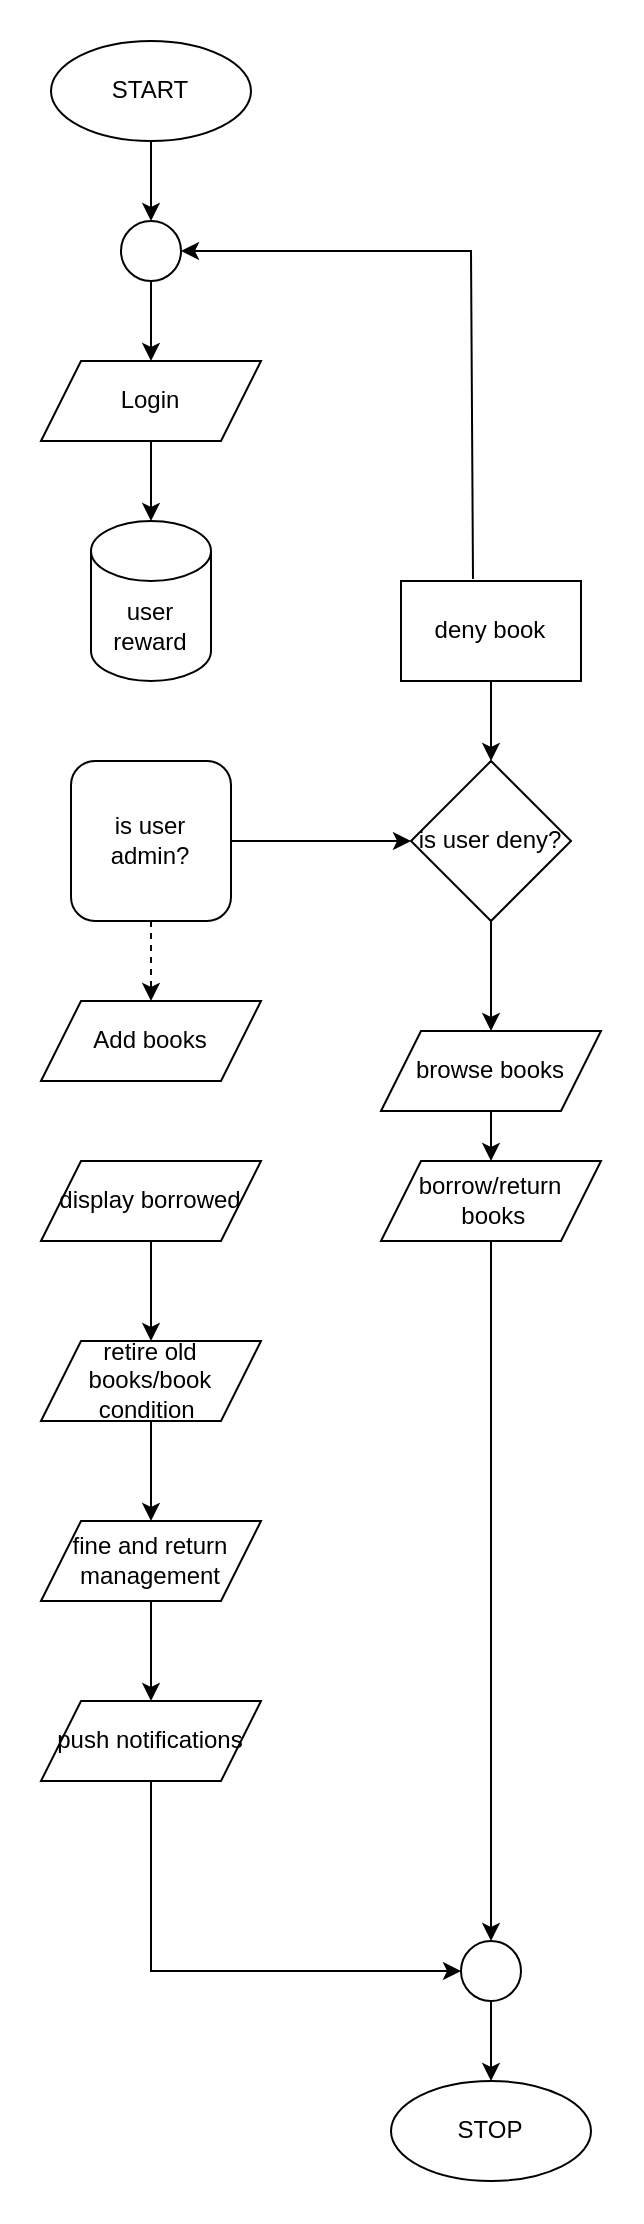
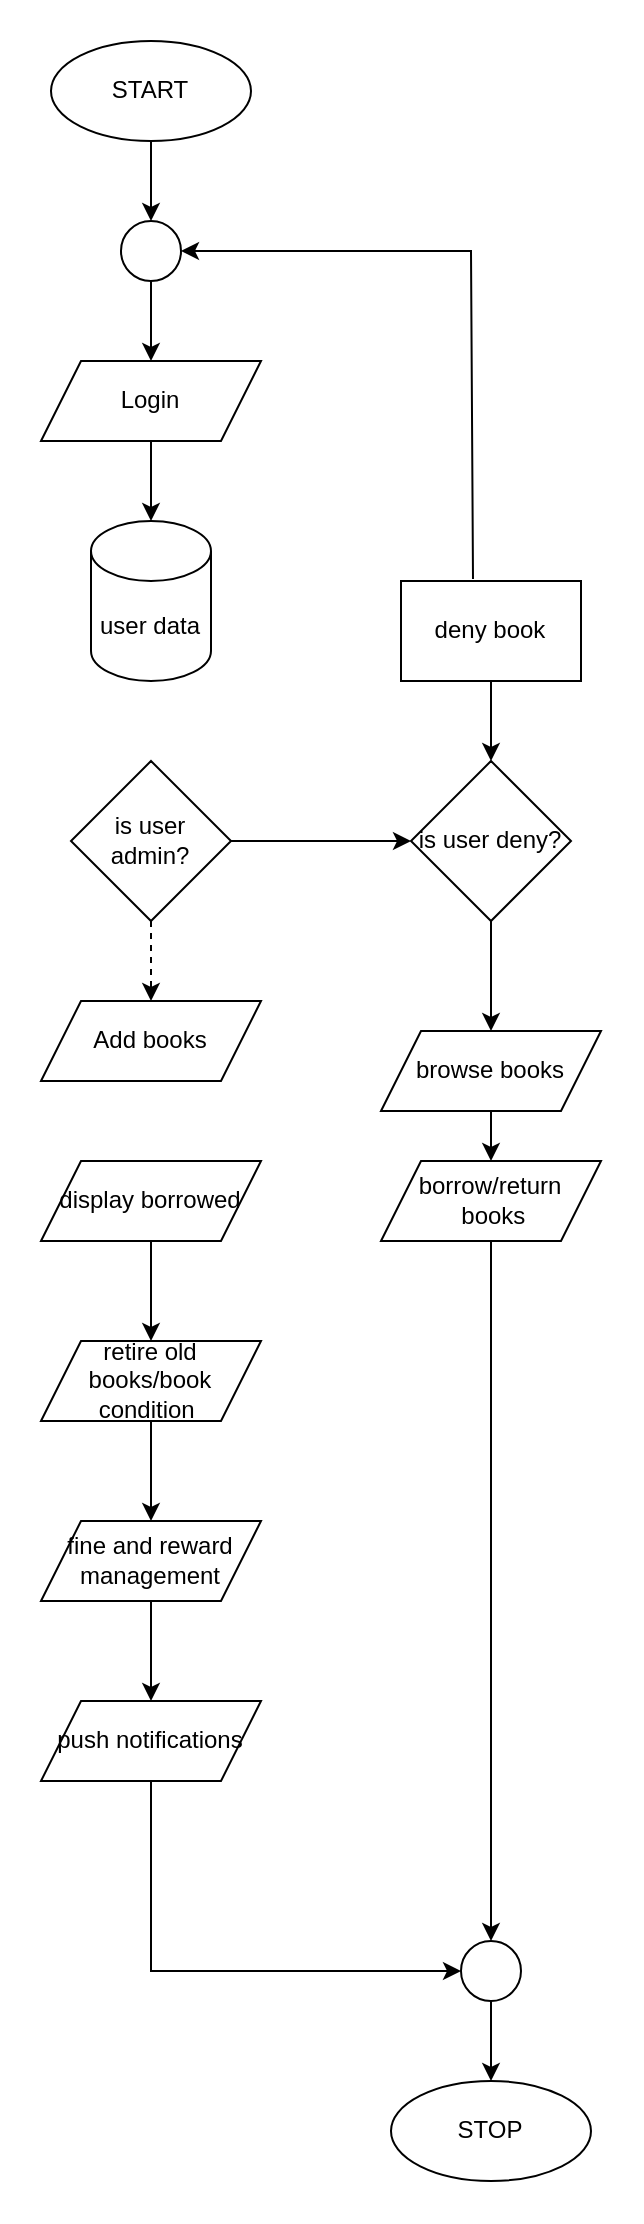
(151, 627) -> (151, 627)
(151, 841) -> (151, 841)
(151, 1561) -> (151, 1561)
